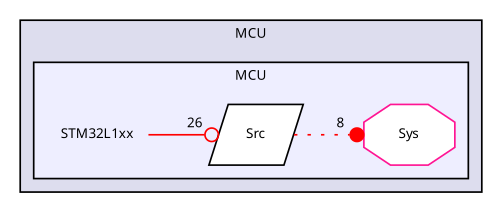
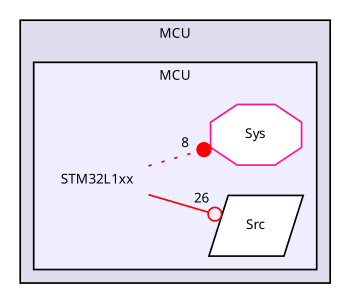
(322, 135) -> (173, 159)
